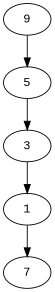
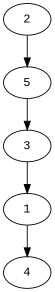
(27, 19) -> (27, 19)
(27, 273) -> (27, 273)
